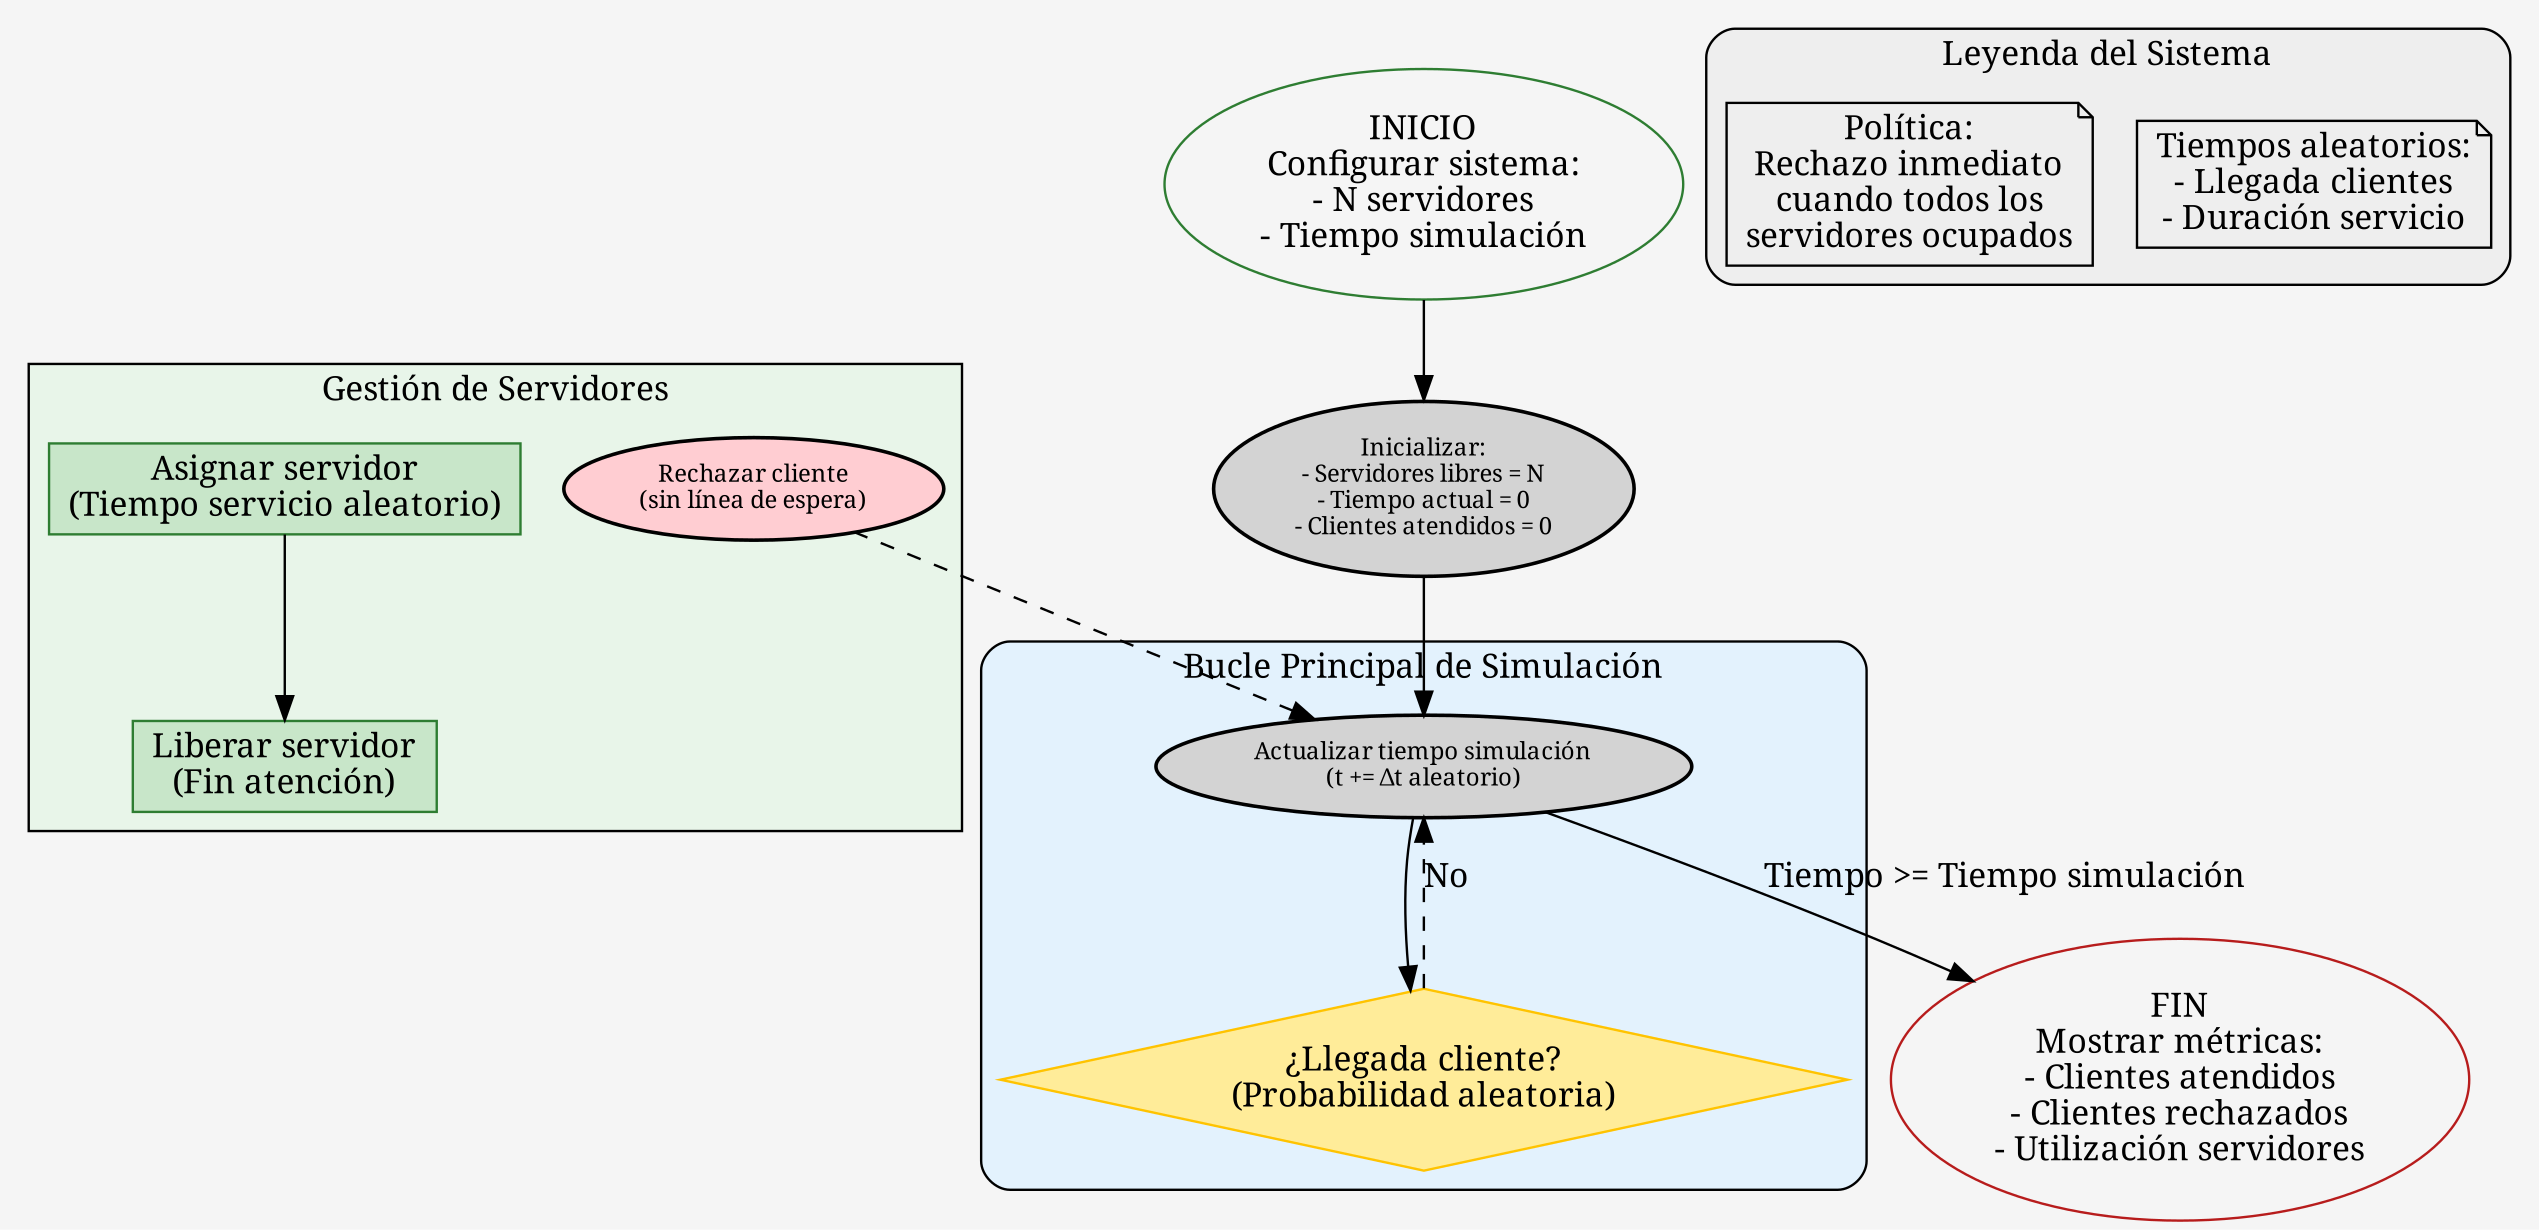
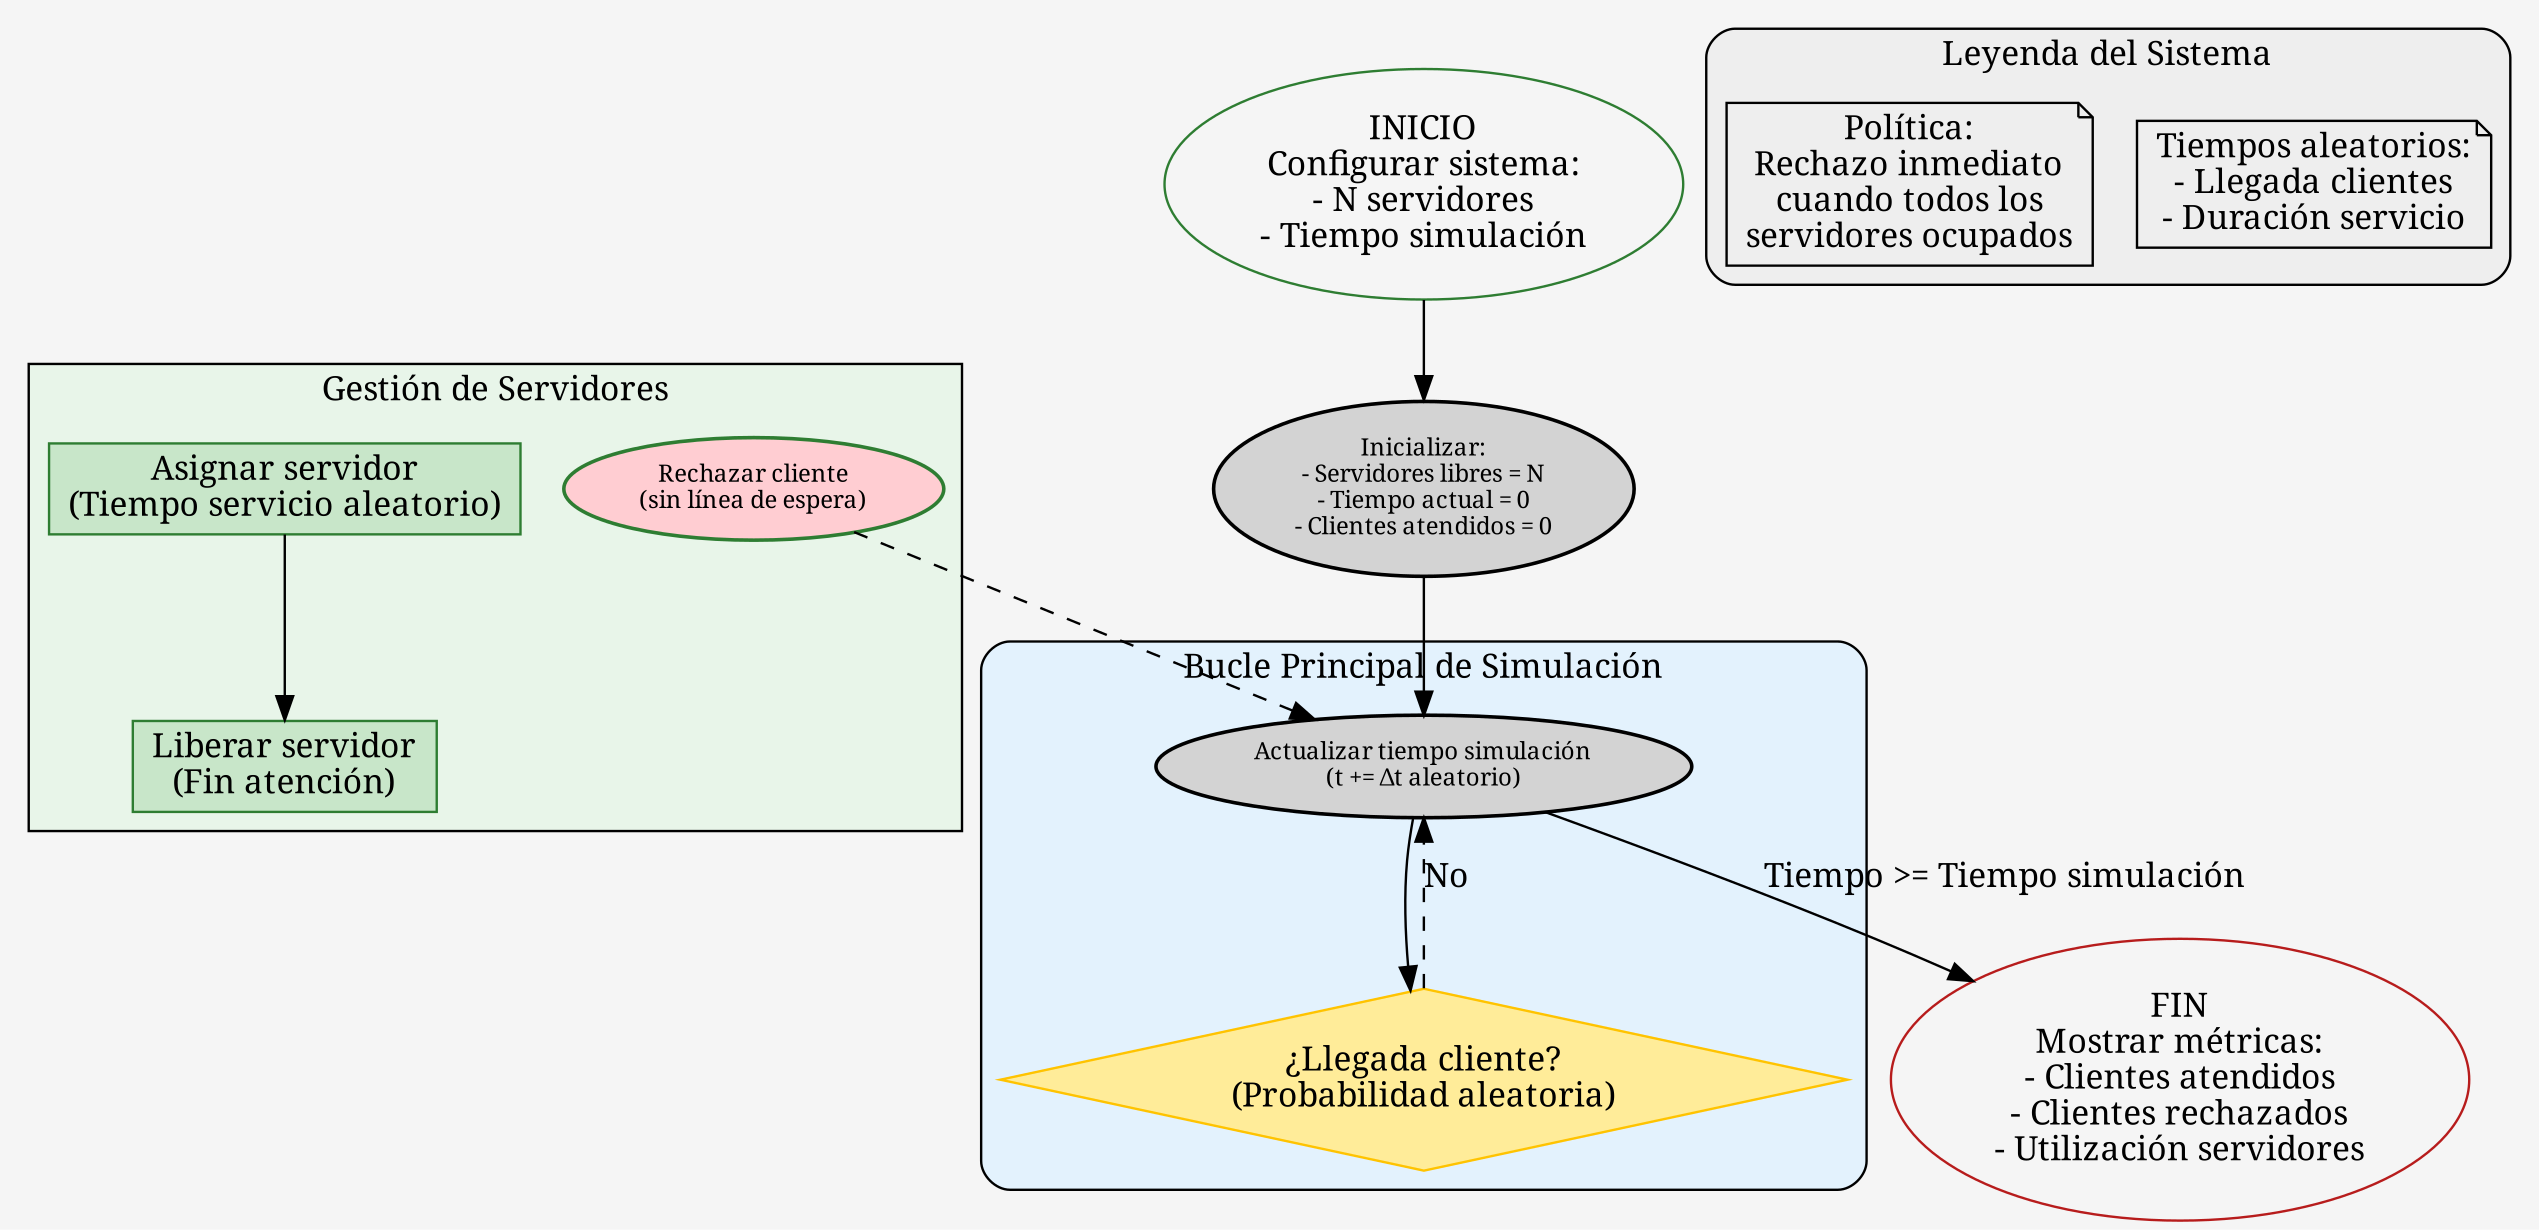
(754, 489) -> (754, 489)
